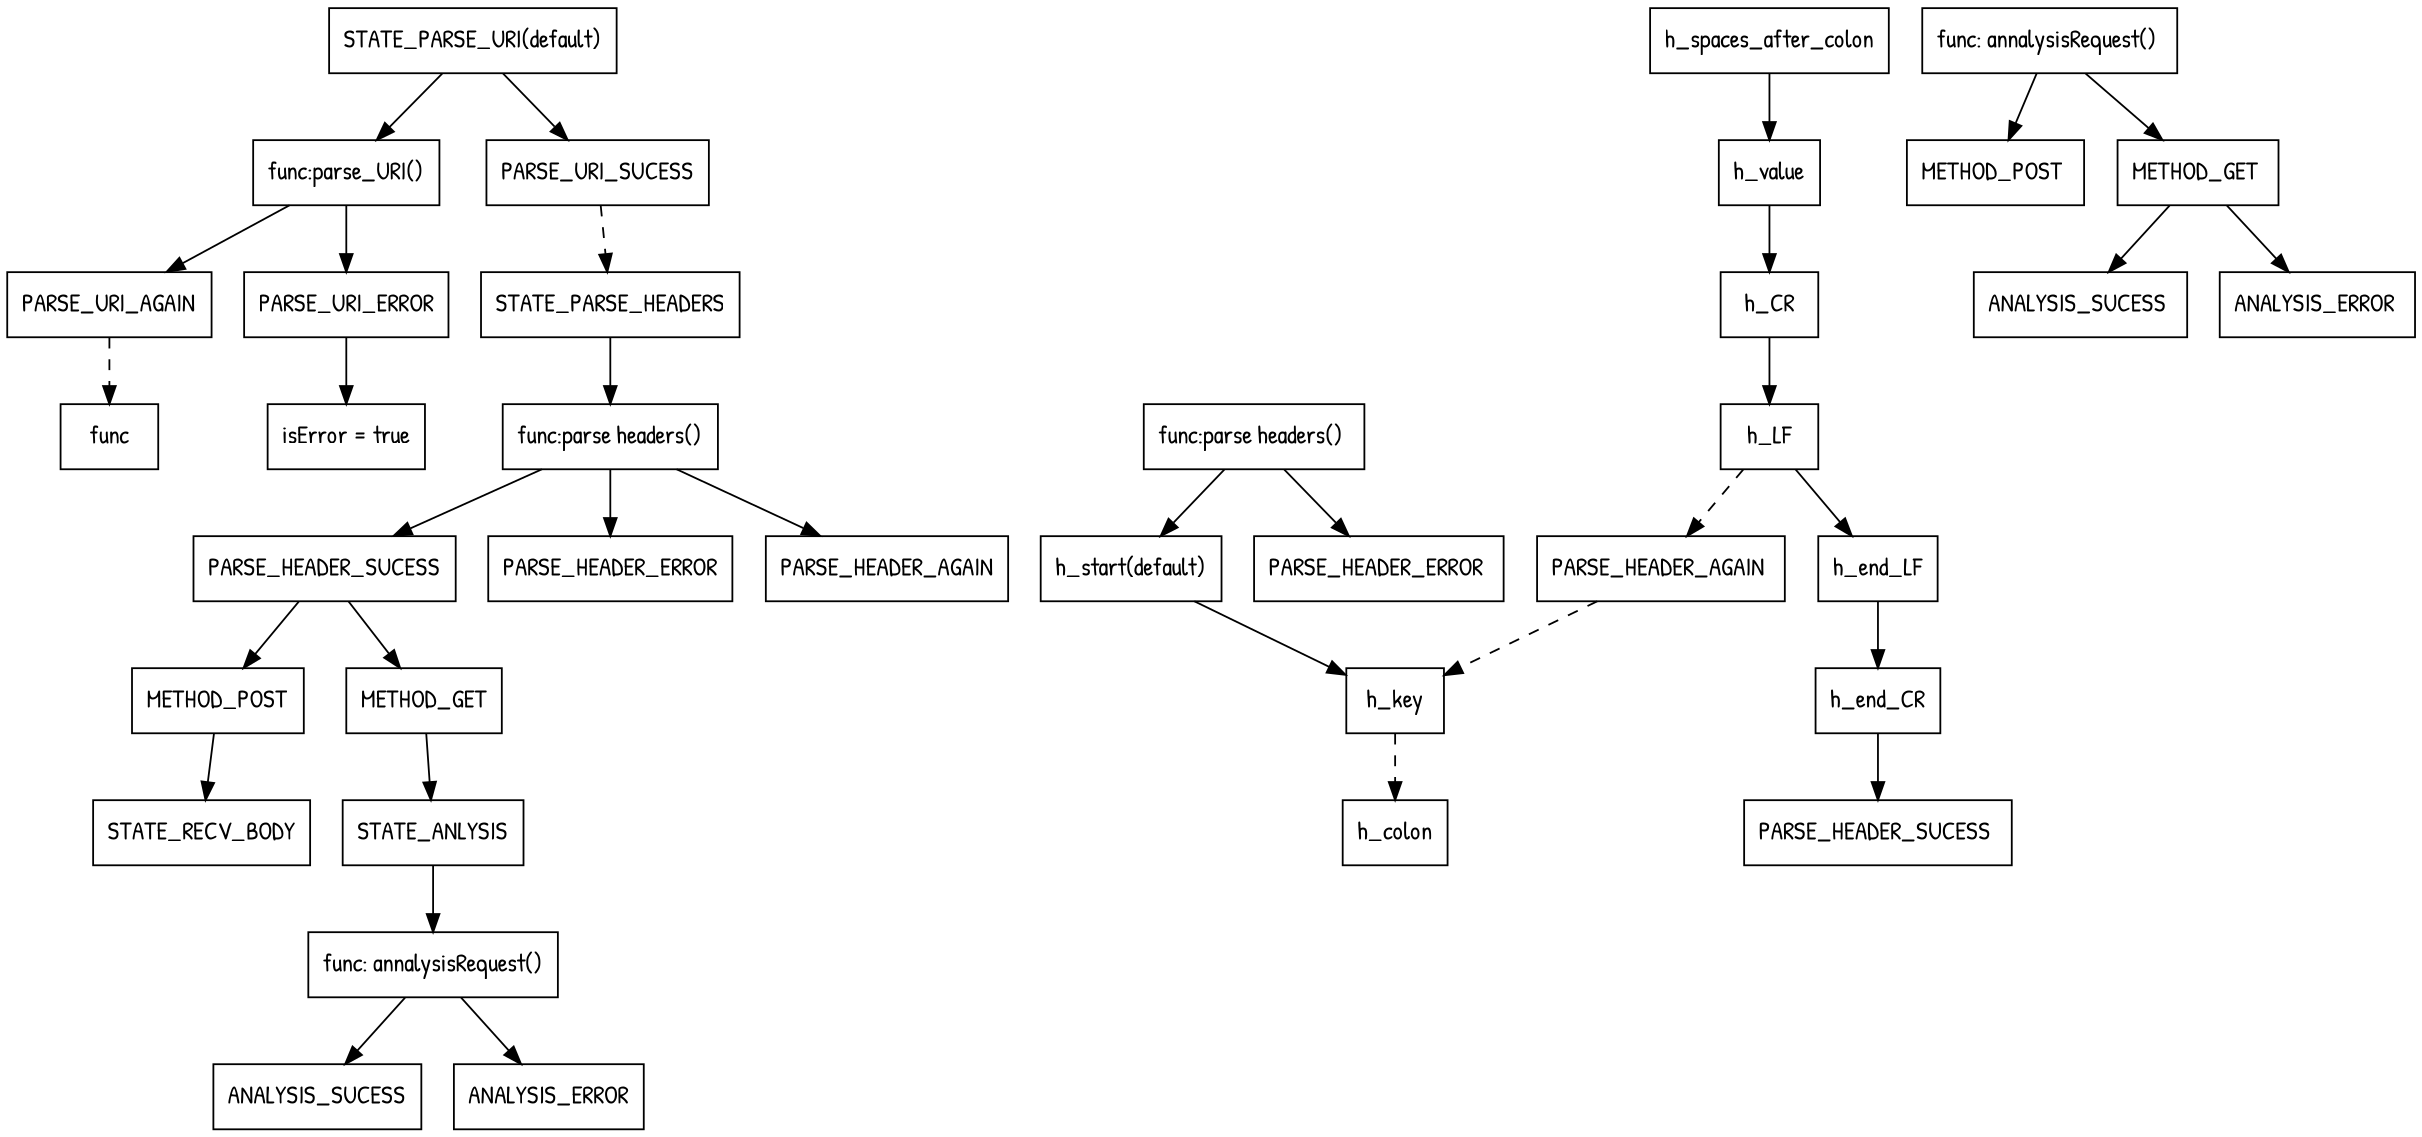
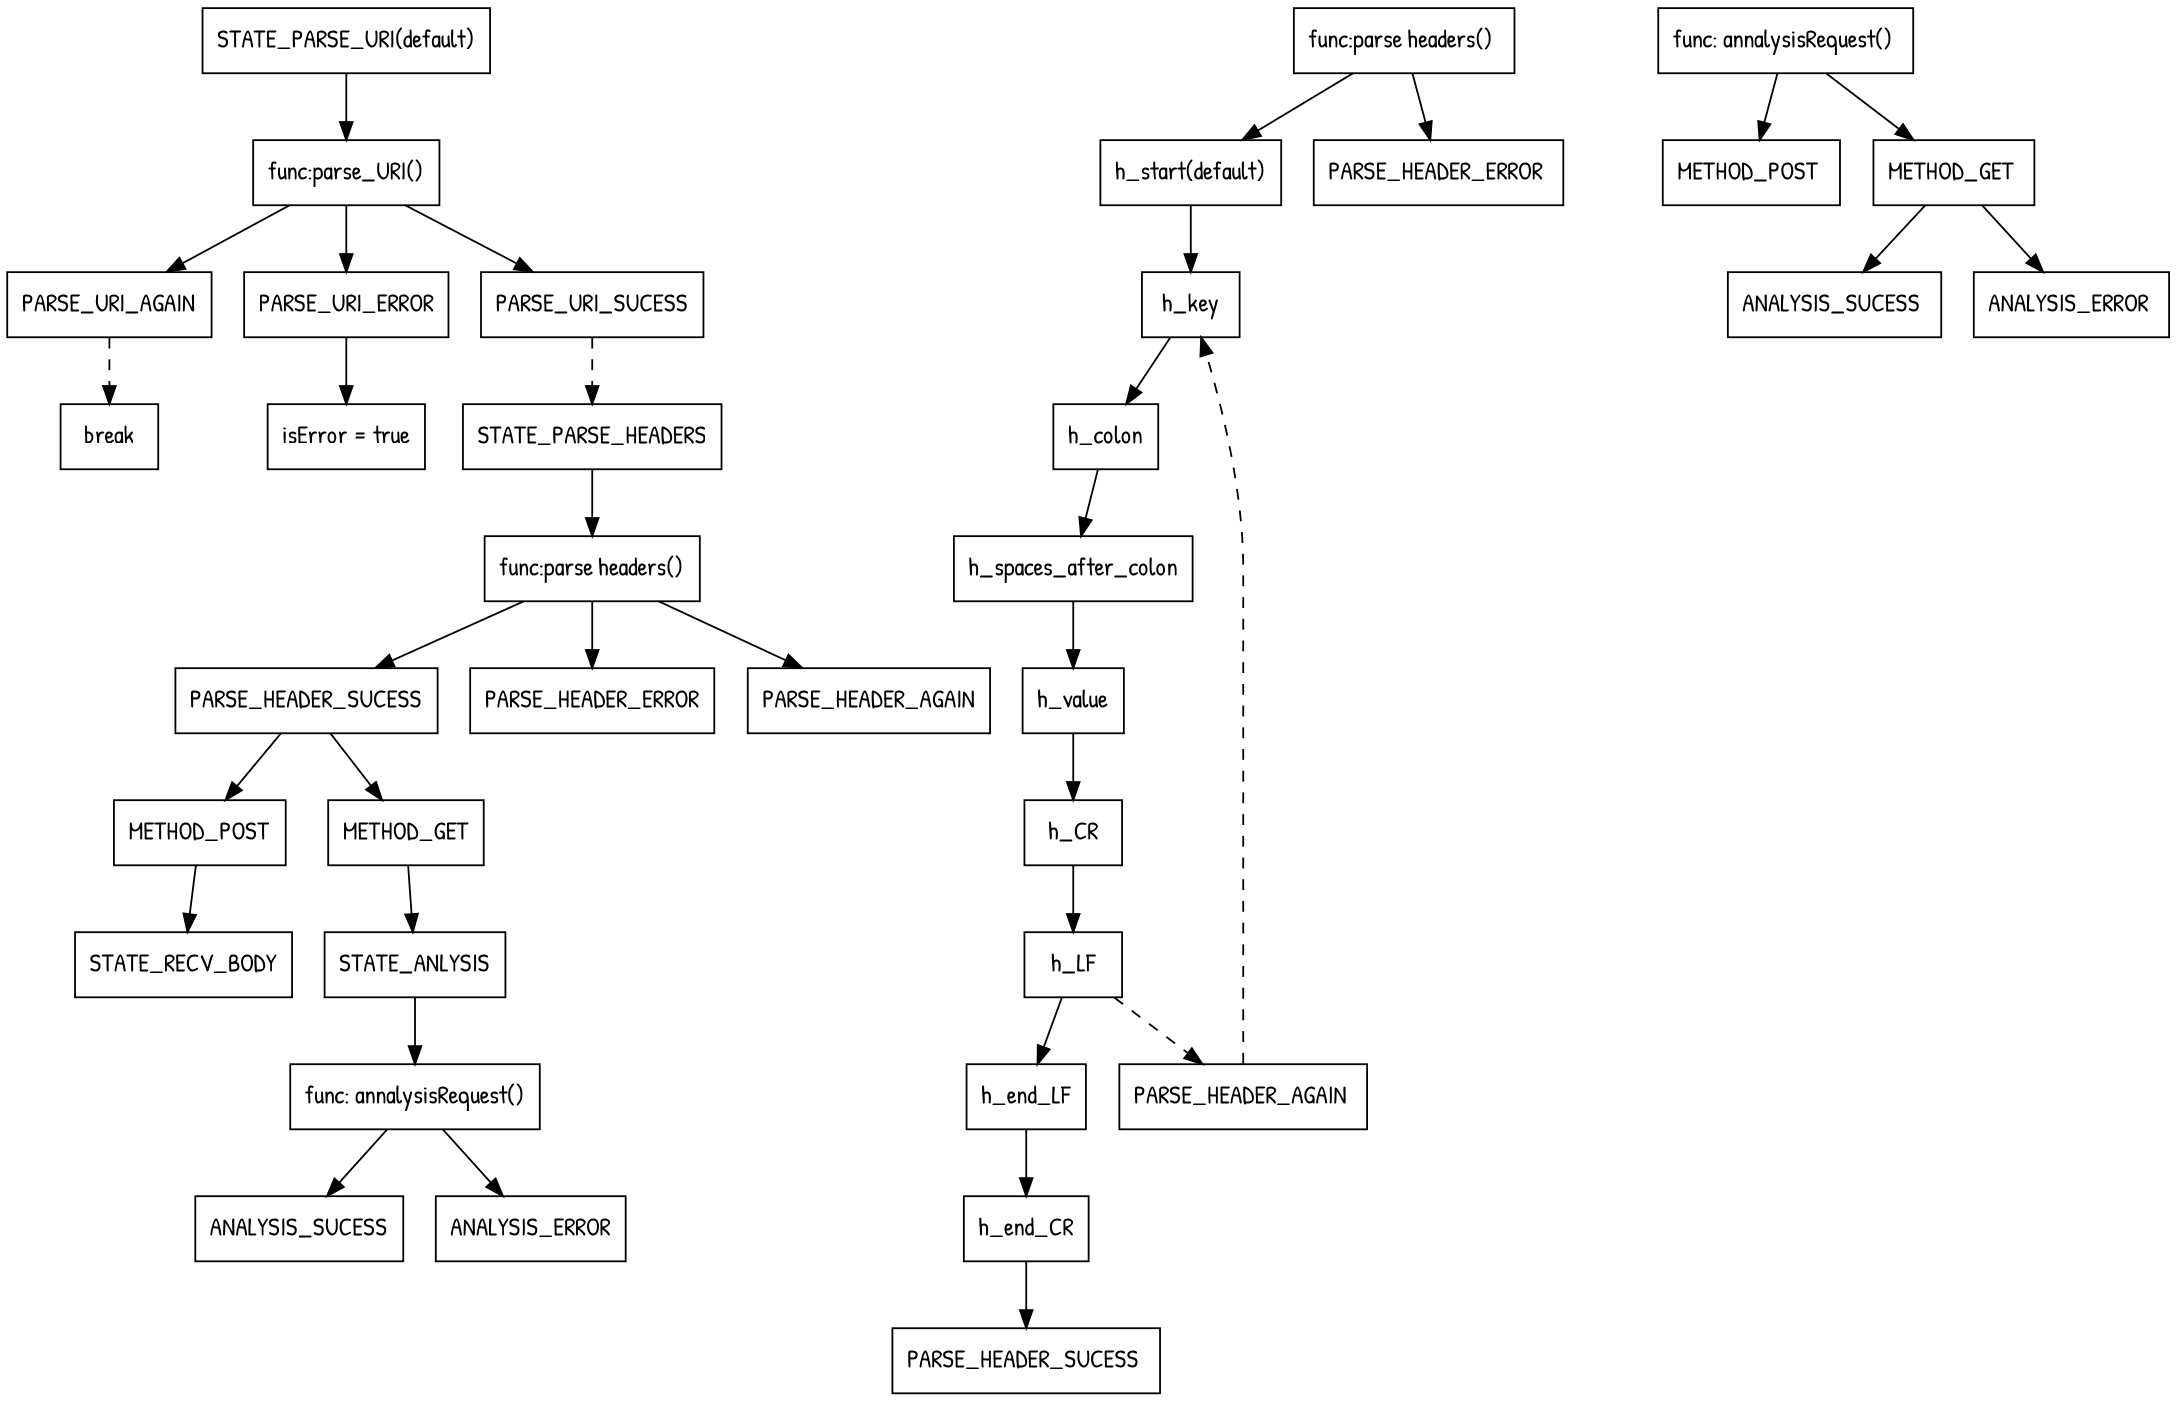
(529, 100) -> (461, 234)
(109, 437) -> (109, 437)
none -> (1092, 494)
(1395, 758) -> (1153, 363)
